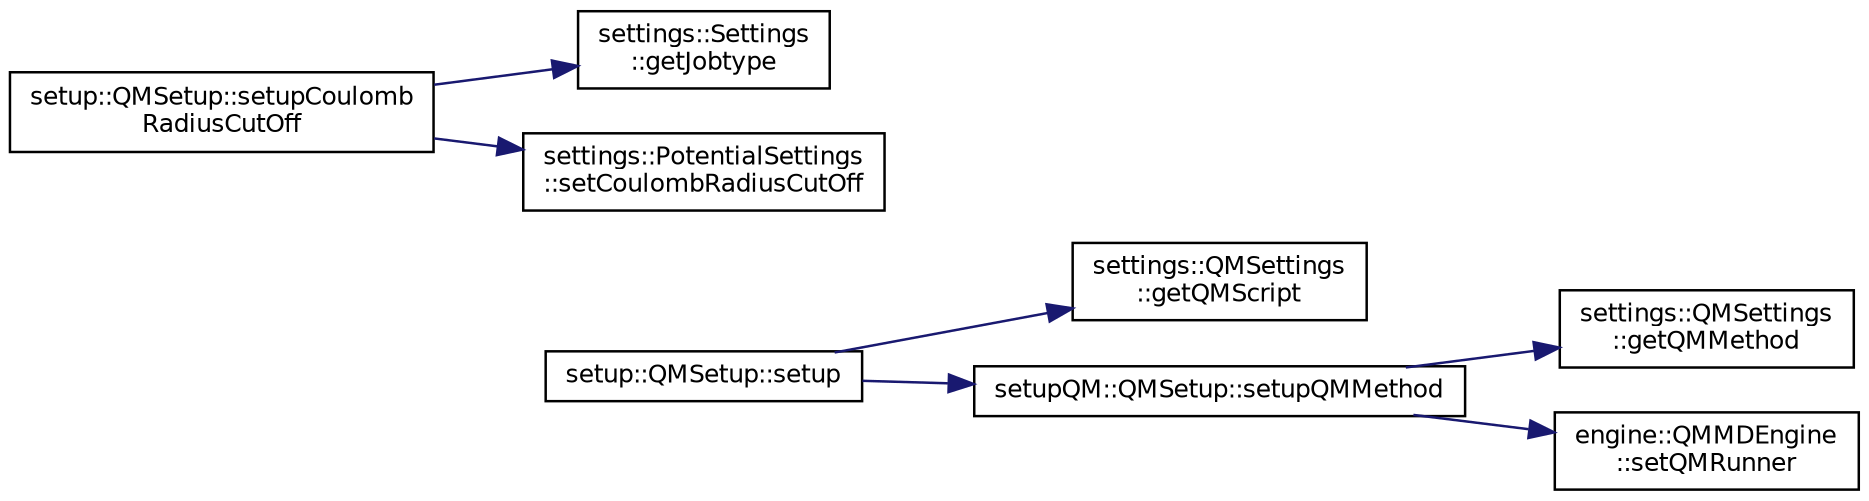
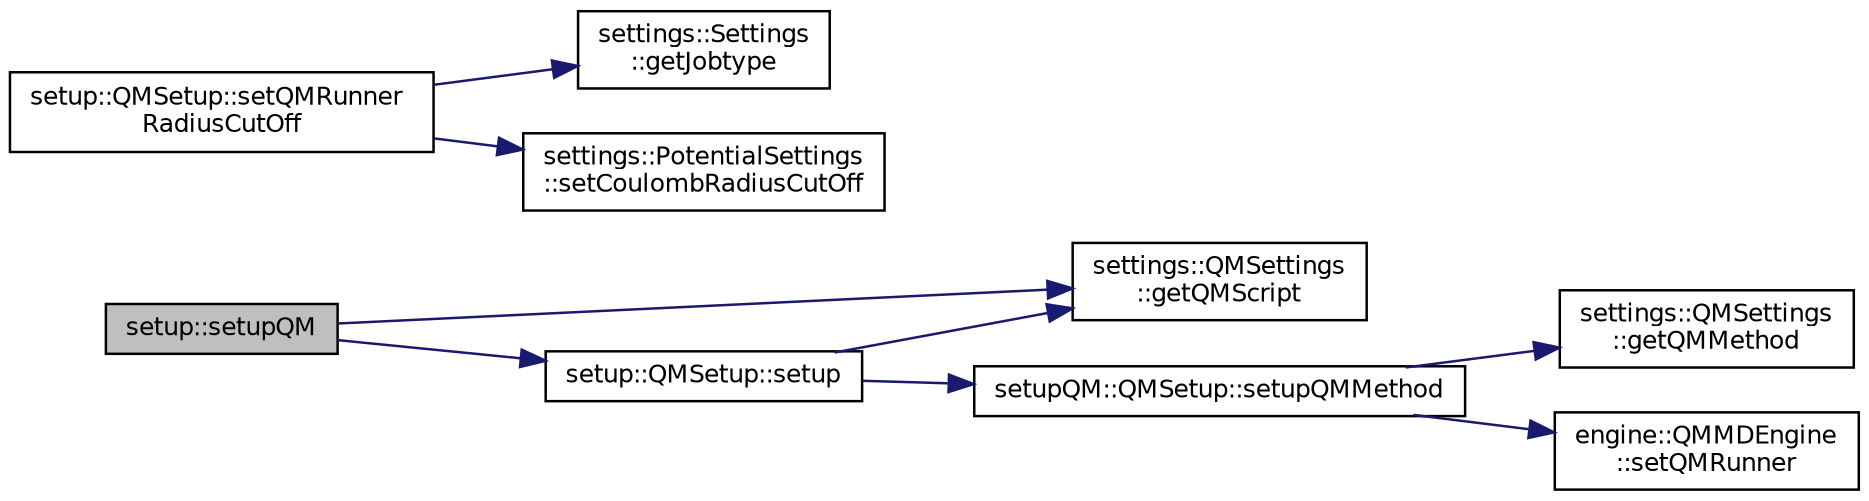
(222, 112) -> (222, 112)
none -> (222, 329)
